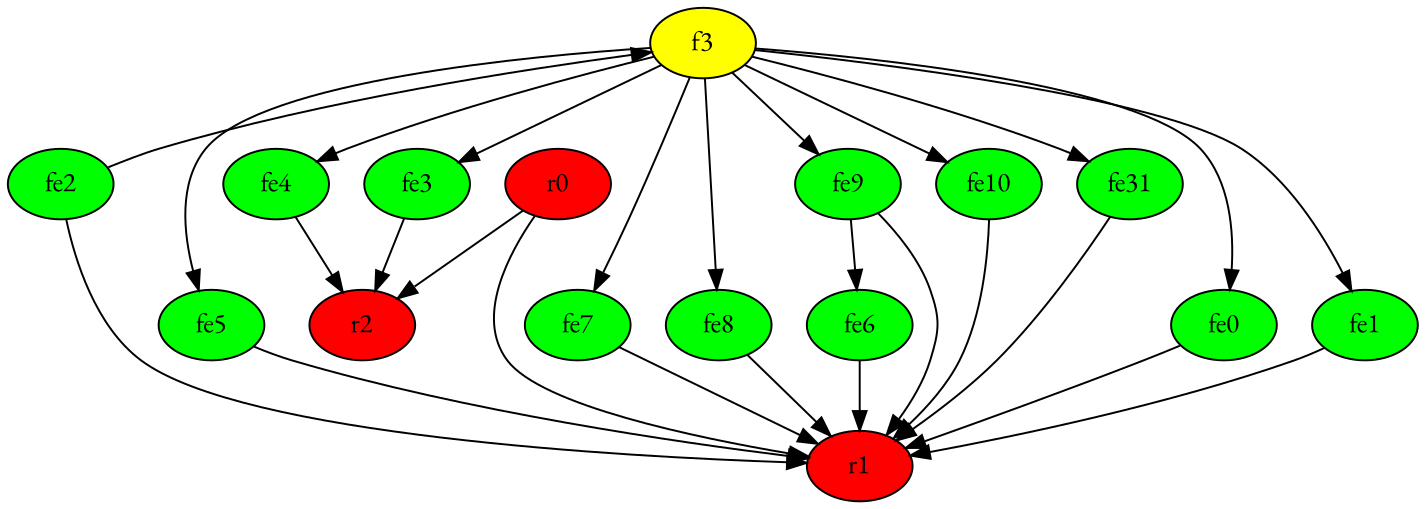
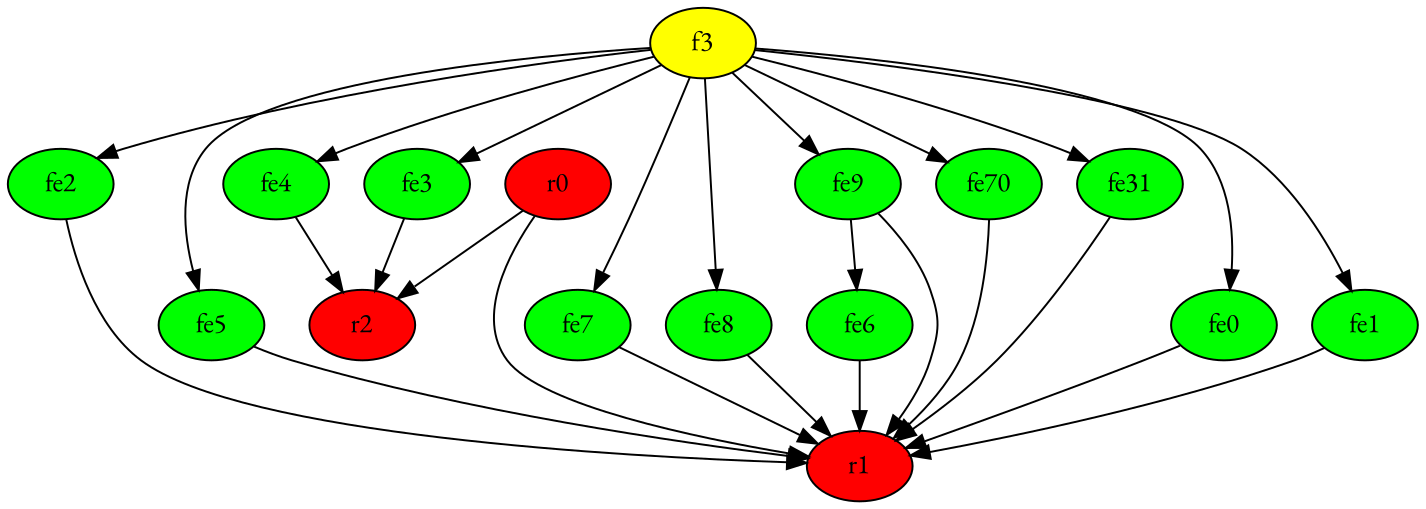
(367, 99) -> (381, 89)
(989, 184) -> (989, 184)
